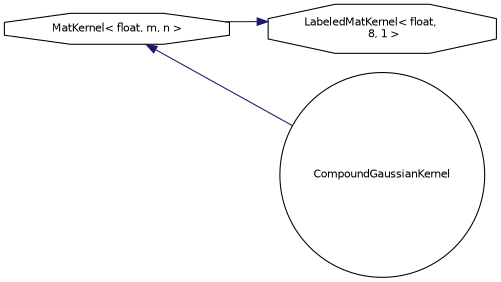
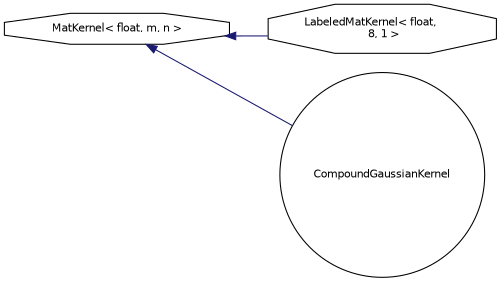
(241, 22) -> (252, 36)
